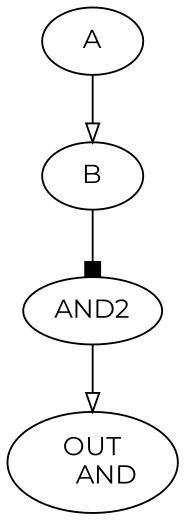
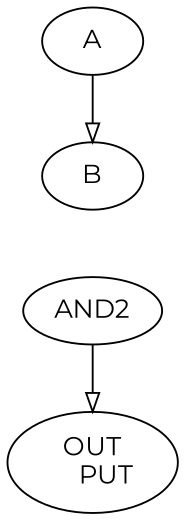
(93, 234) -> none
(93, 462) -> (93, 462)
